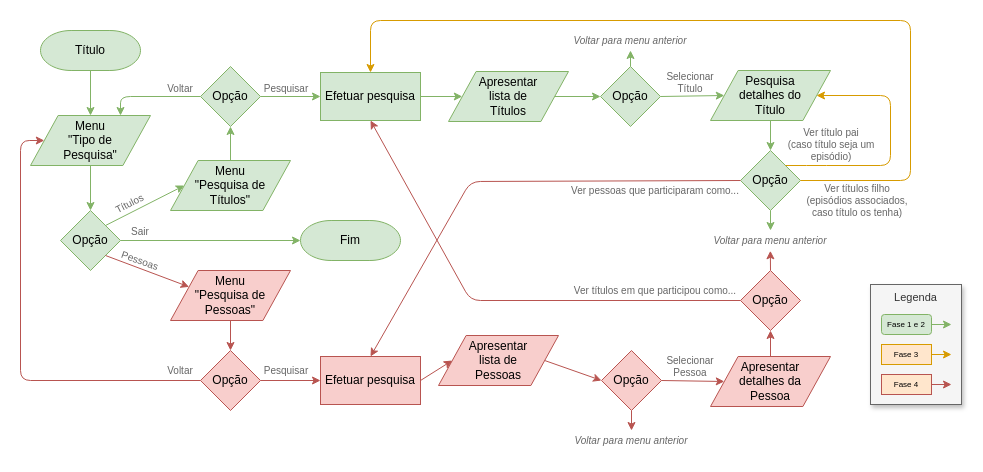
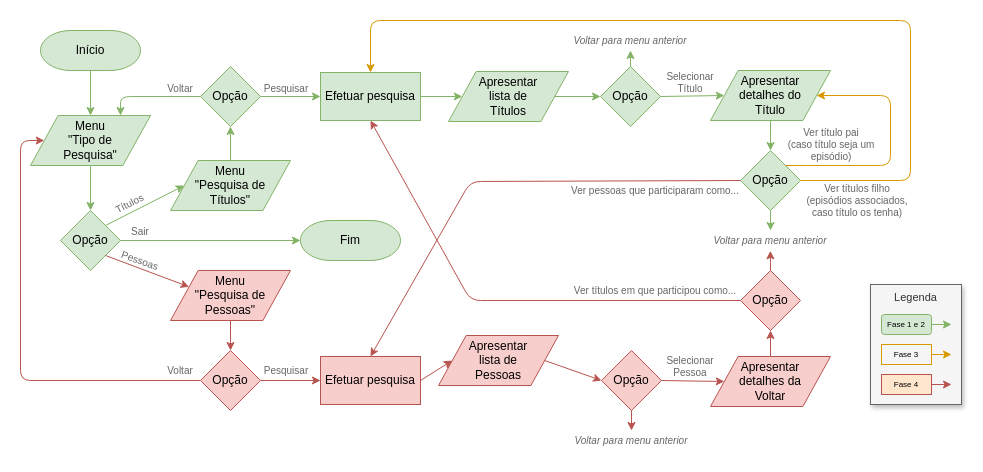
(91, 51) -> (91, 51)
(771, 96) -> (771, 96)
(907, 355) -> (907, 355)
(771, 382) -> (771, 382)
